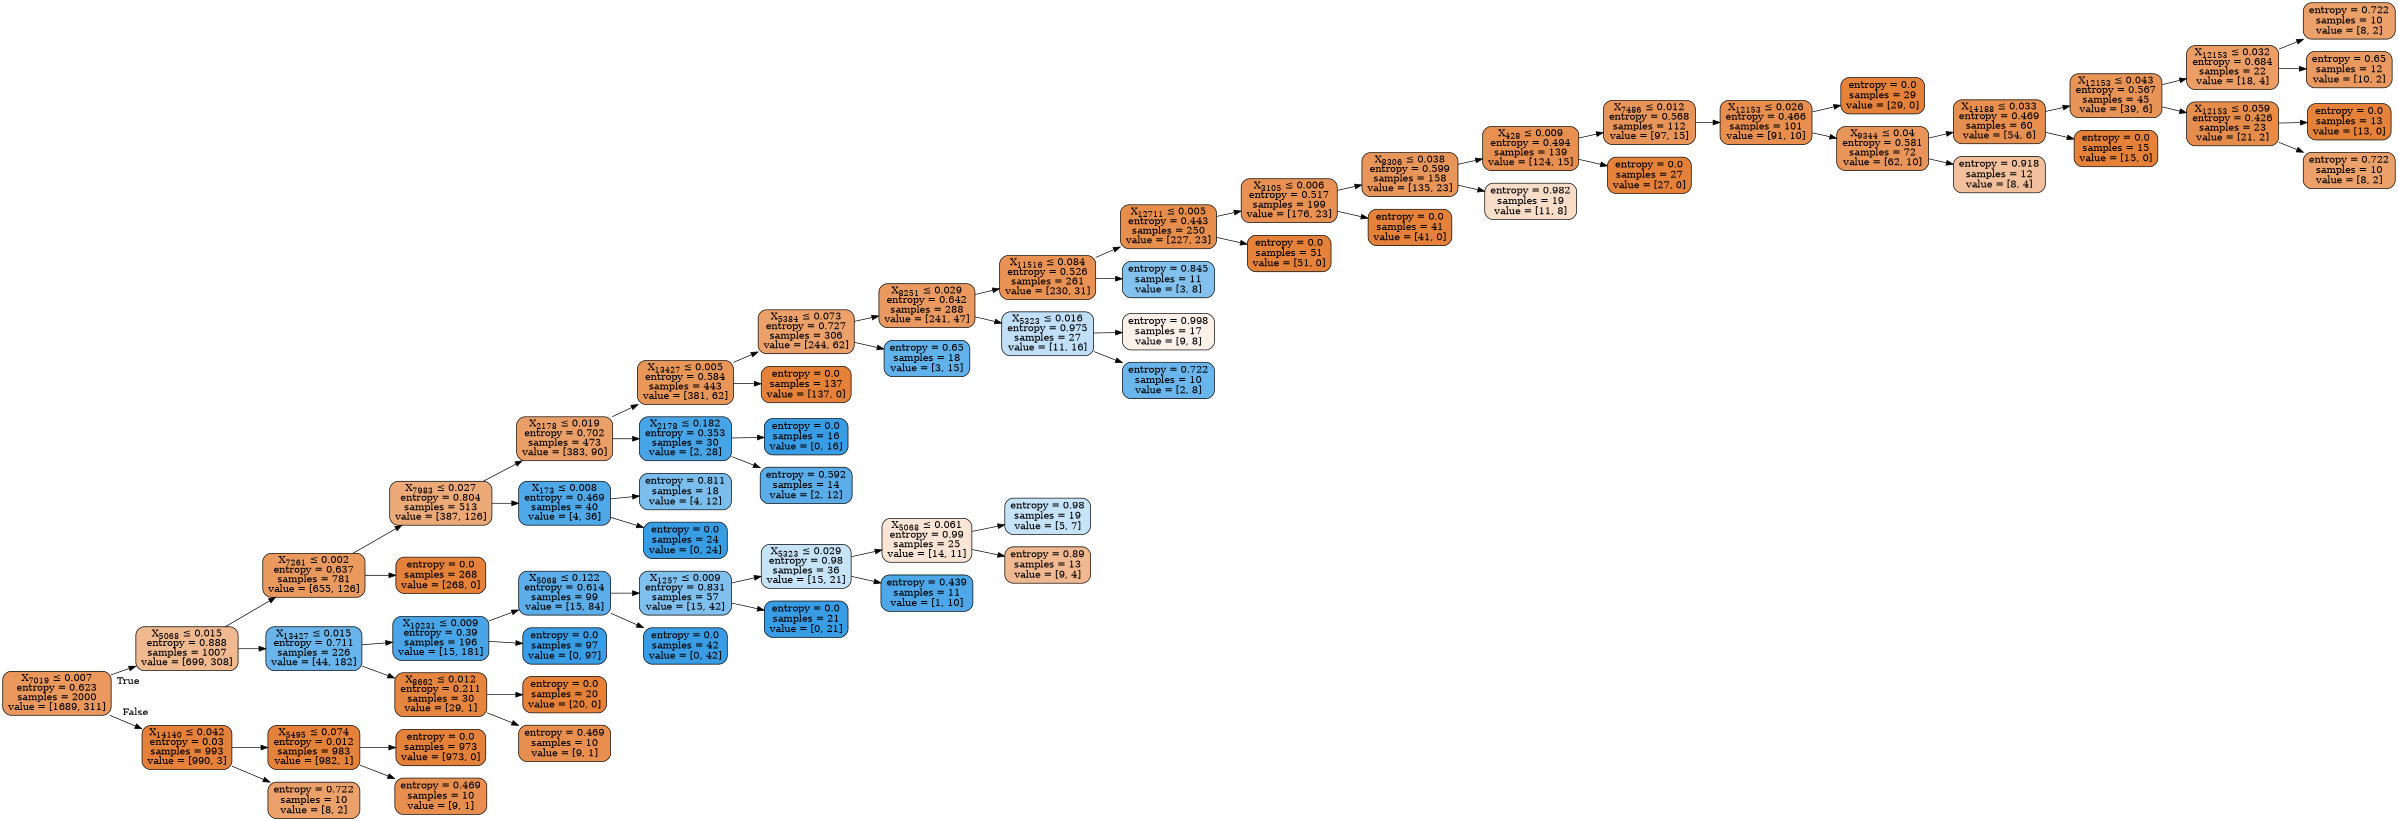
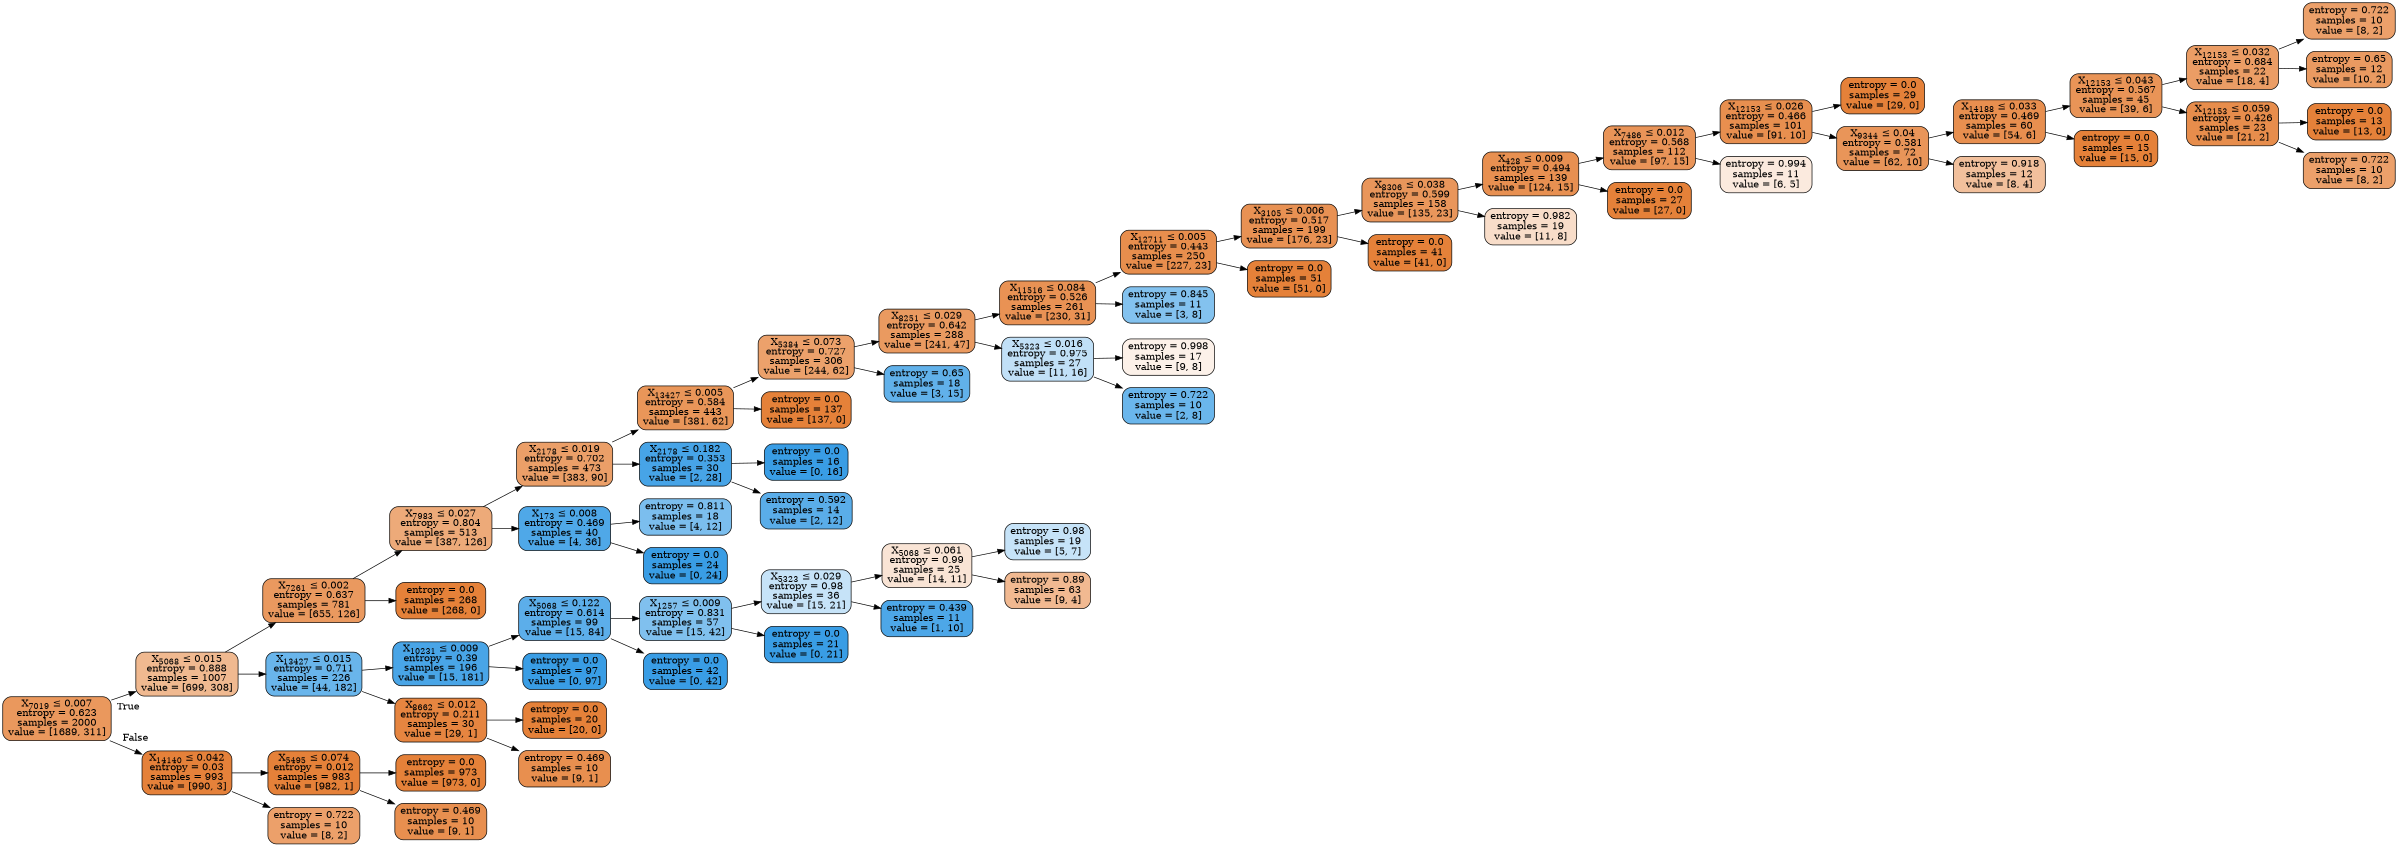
none -> (1766, 175)
(1048, 565) -> (1048, 590)
